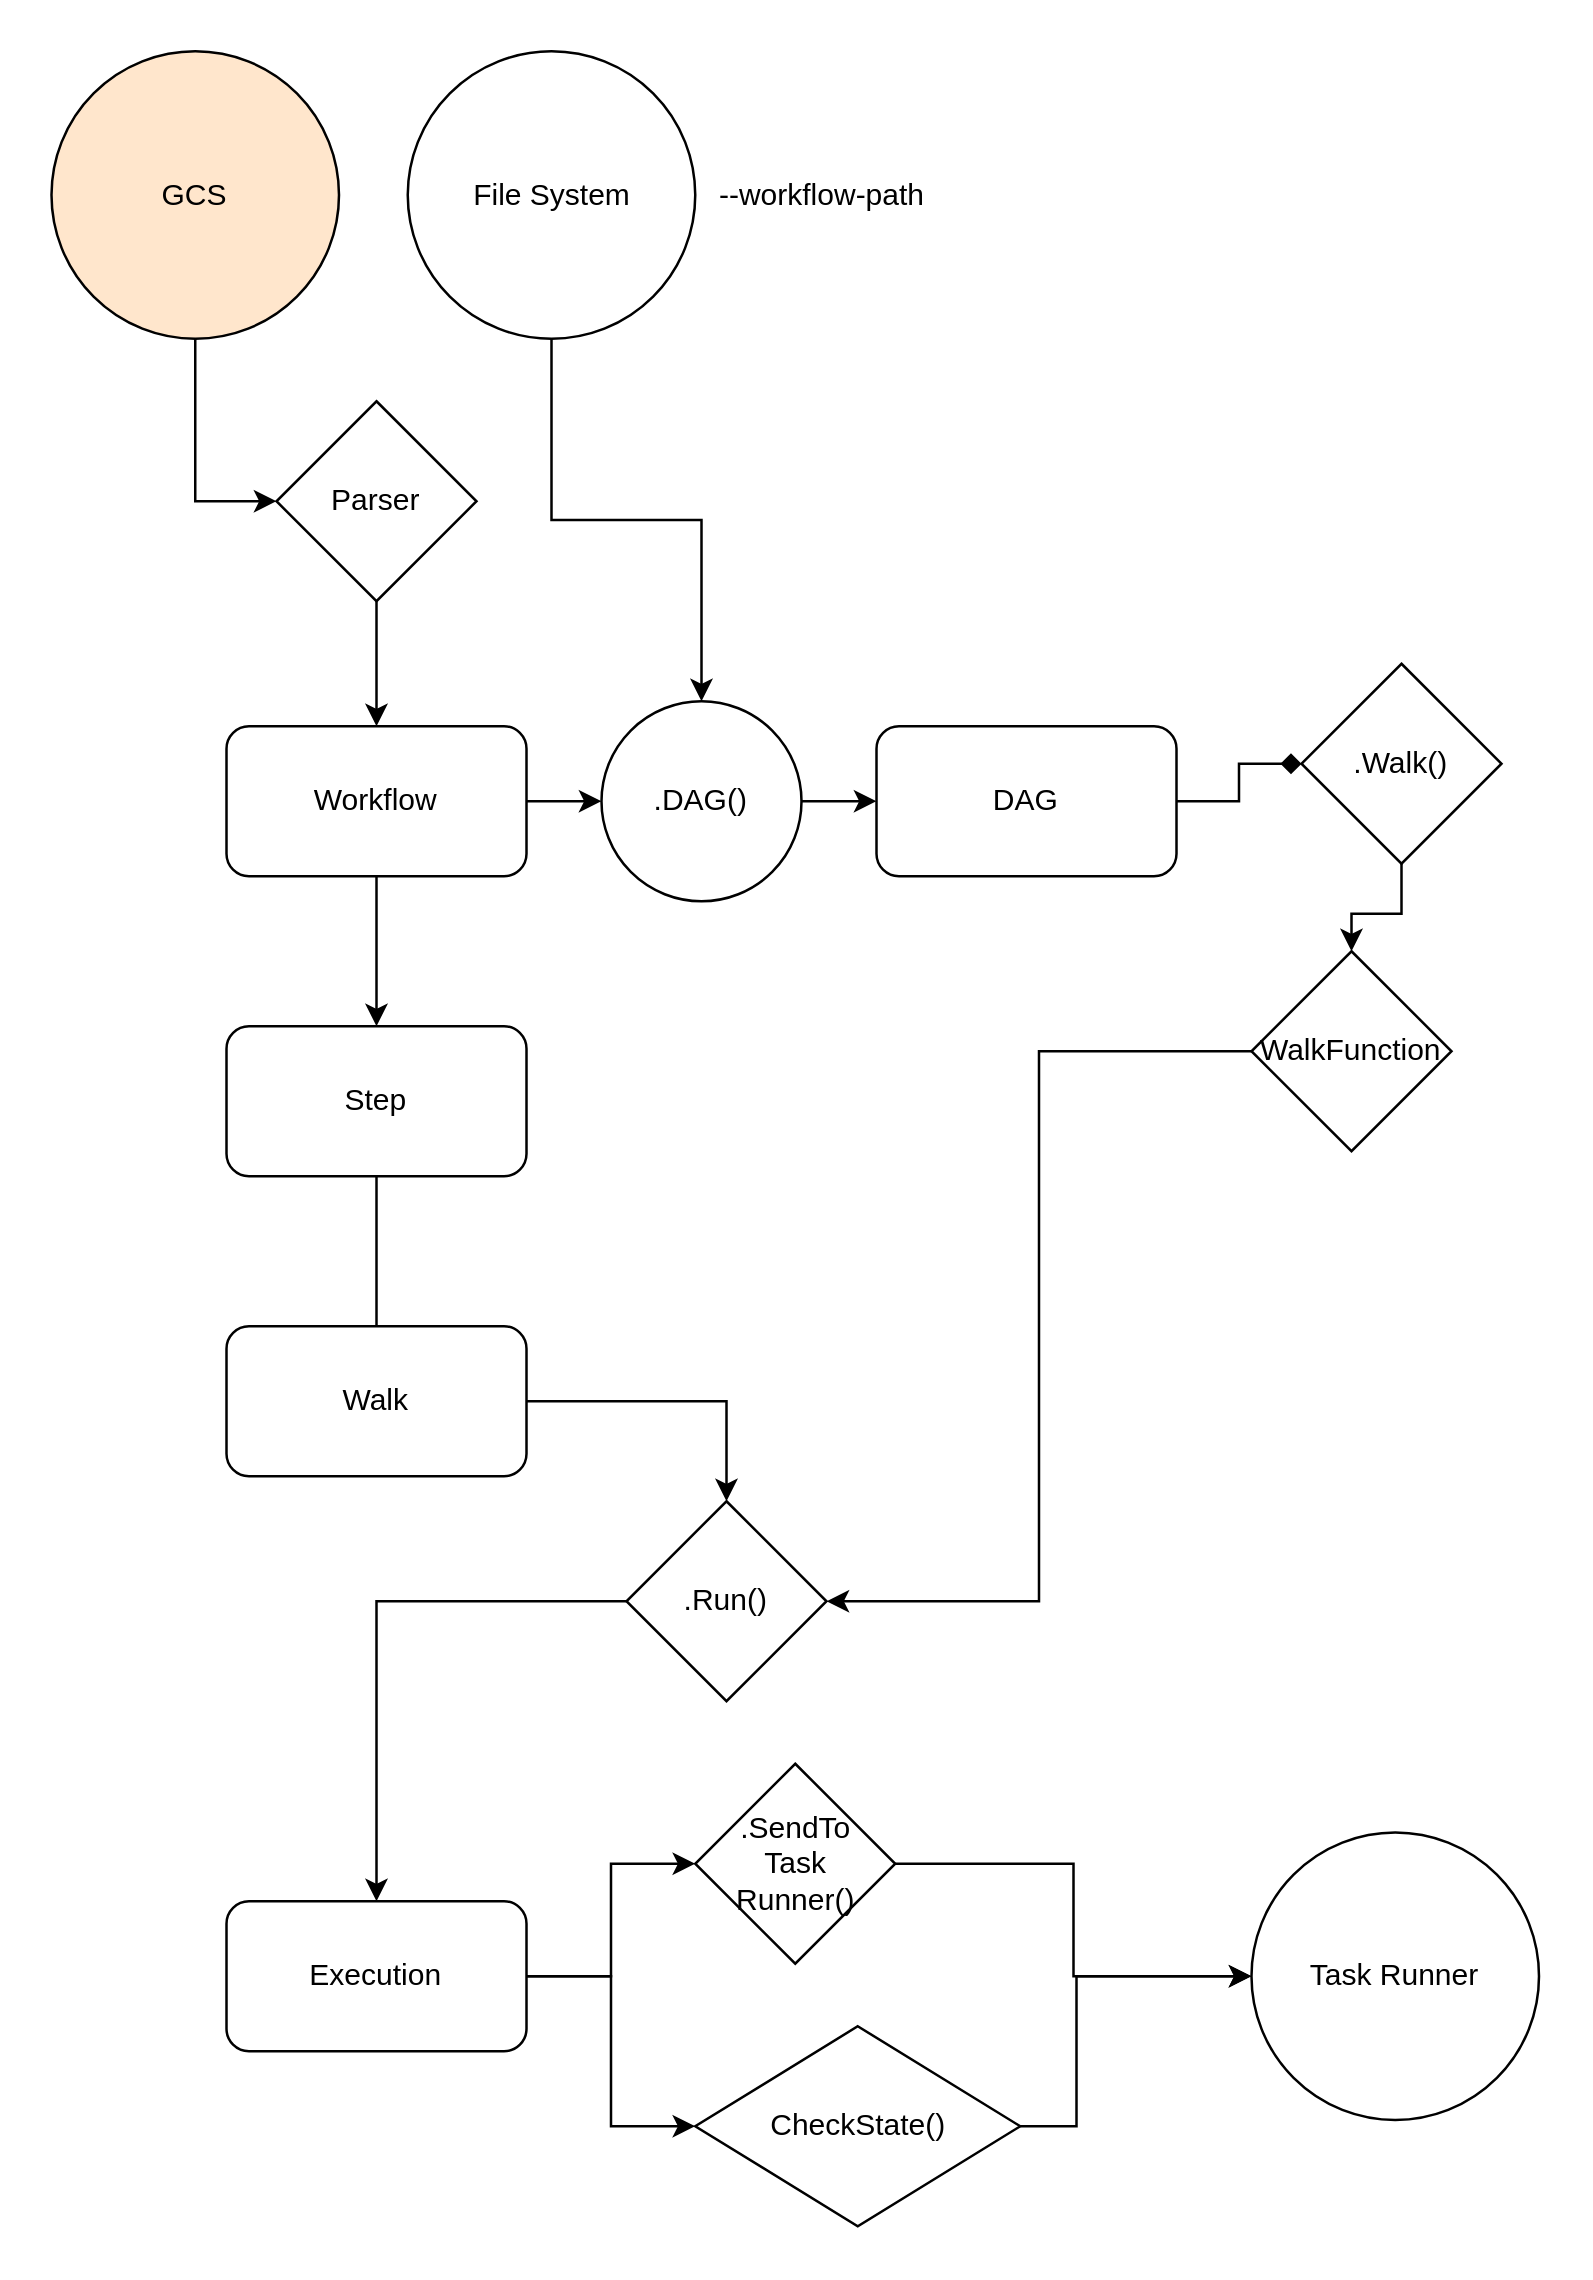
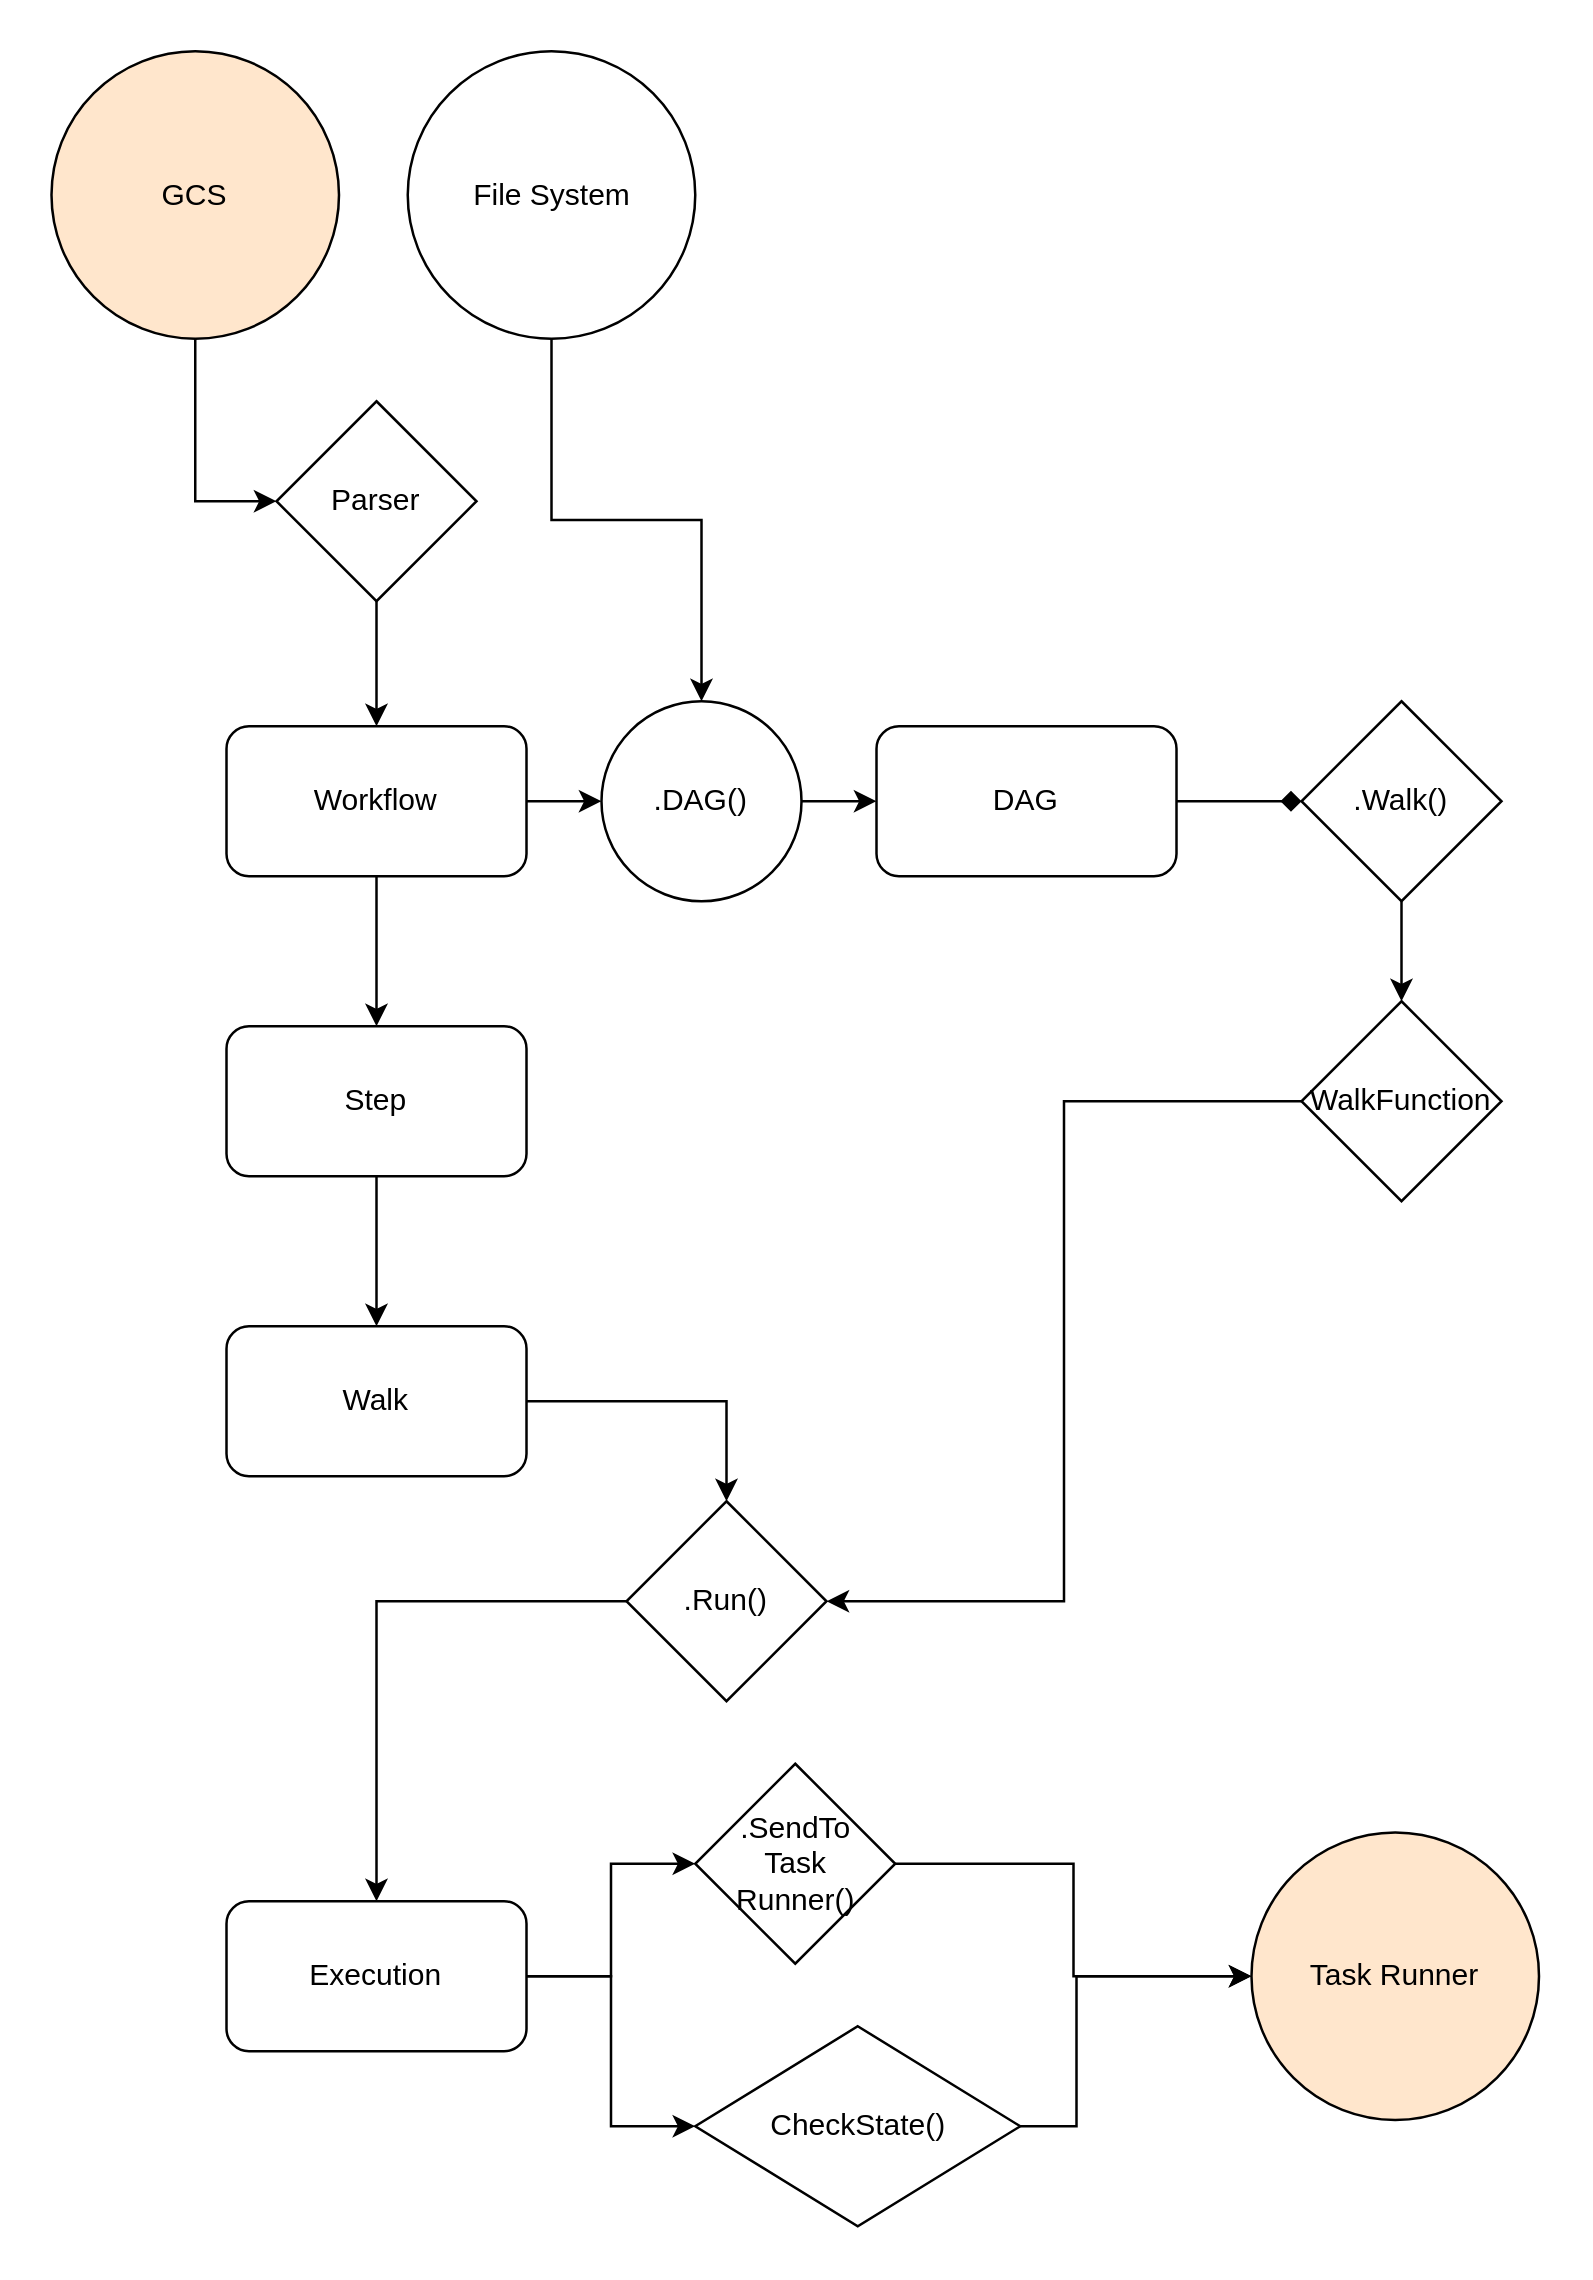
(820, 195) -> none
(1401, 764) -> (1401, 801)
(1351, 1051) -> (1401, 1101)
(376, 1314) -> (376, 1308)
(1395, 1976) -> (1395, 1976)
